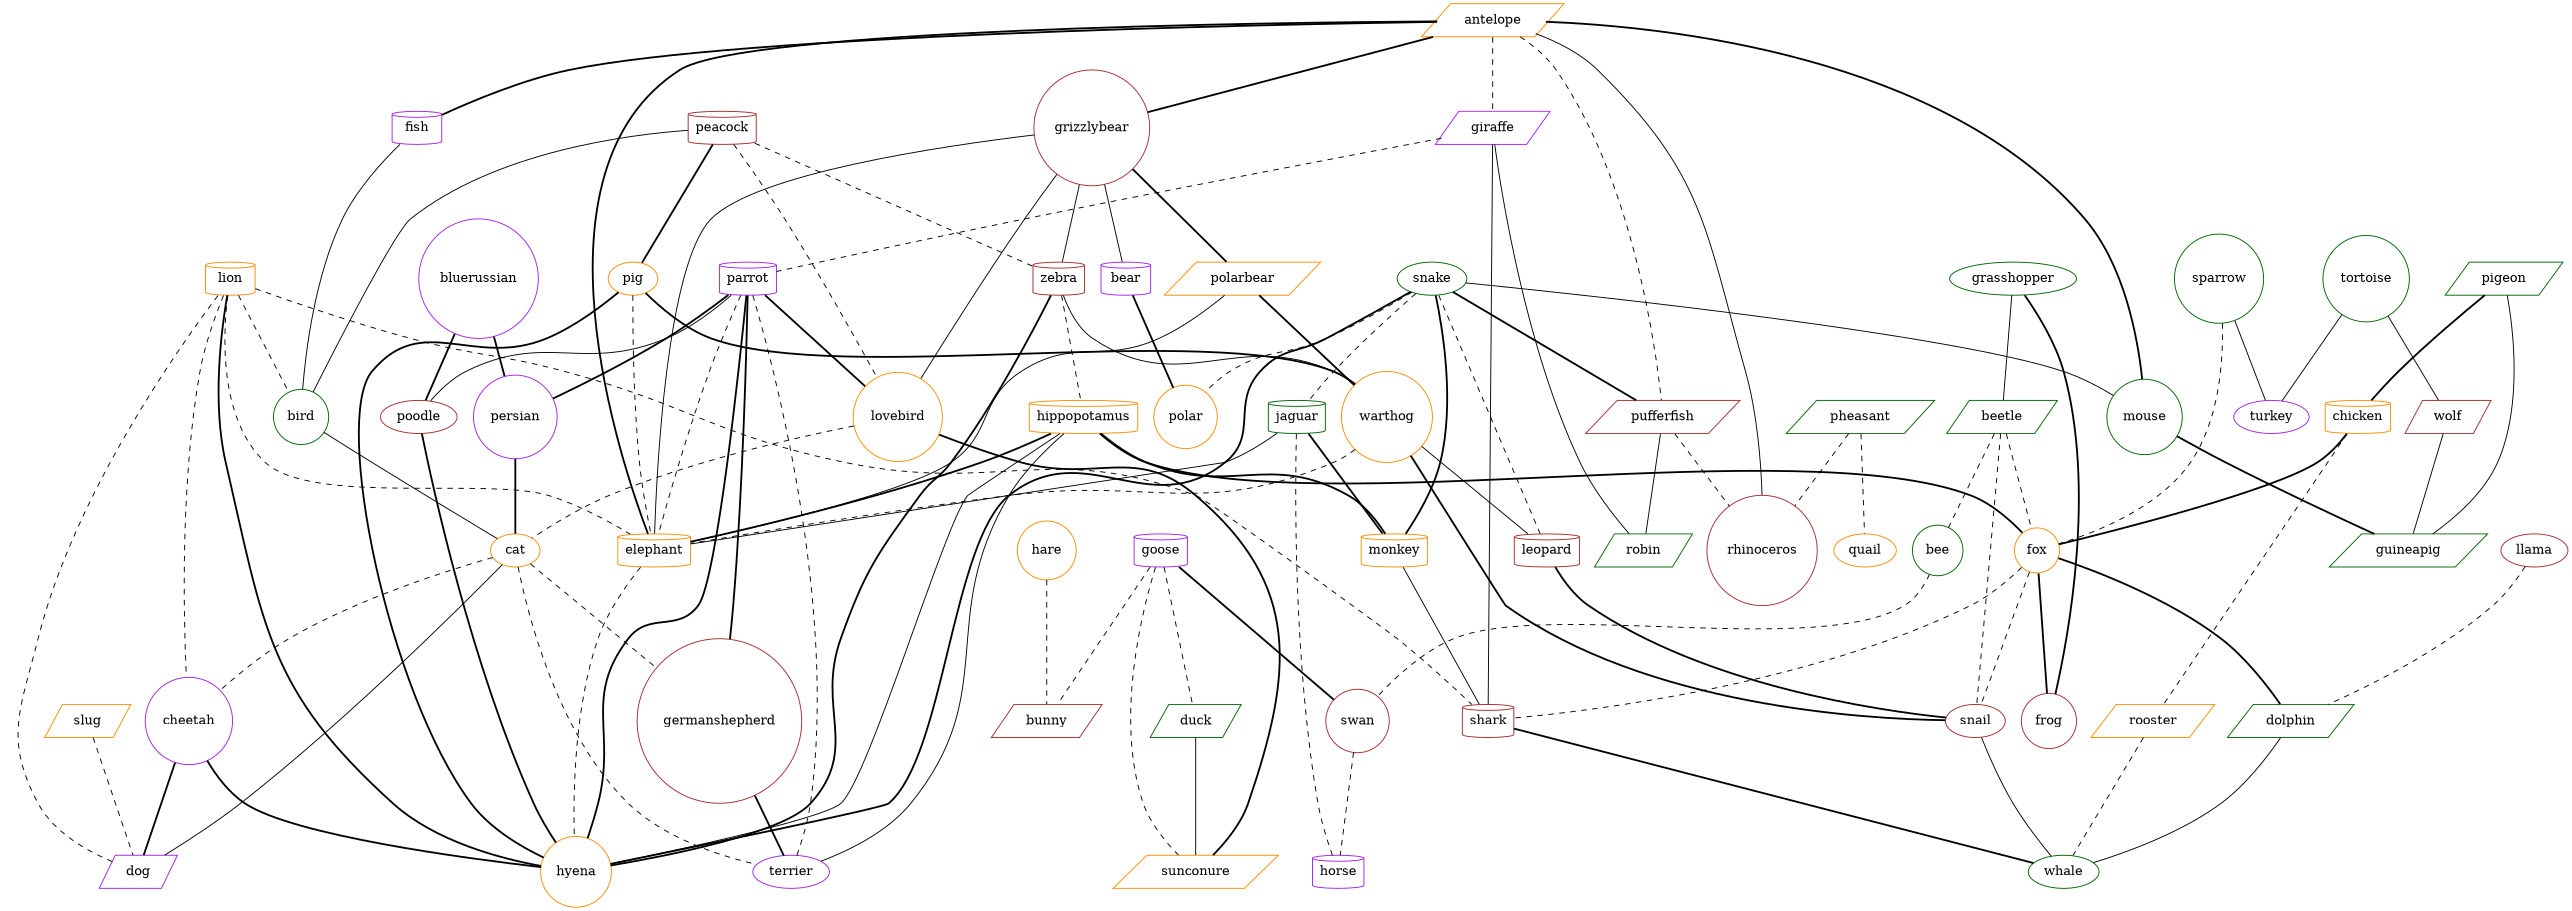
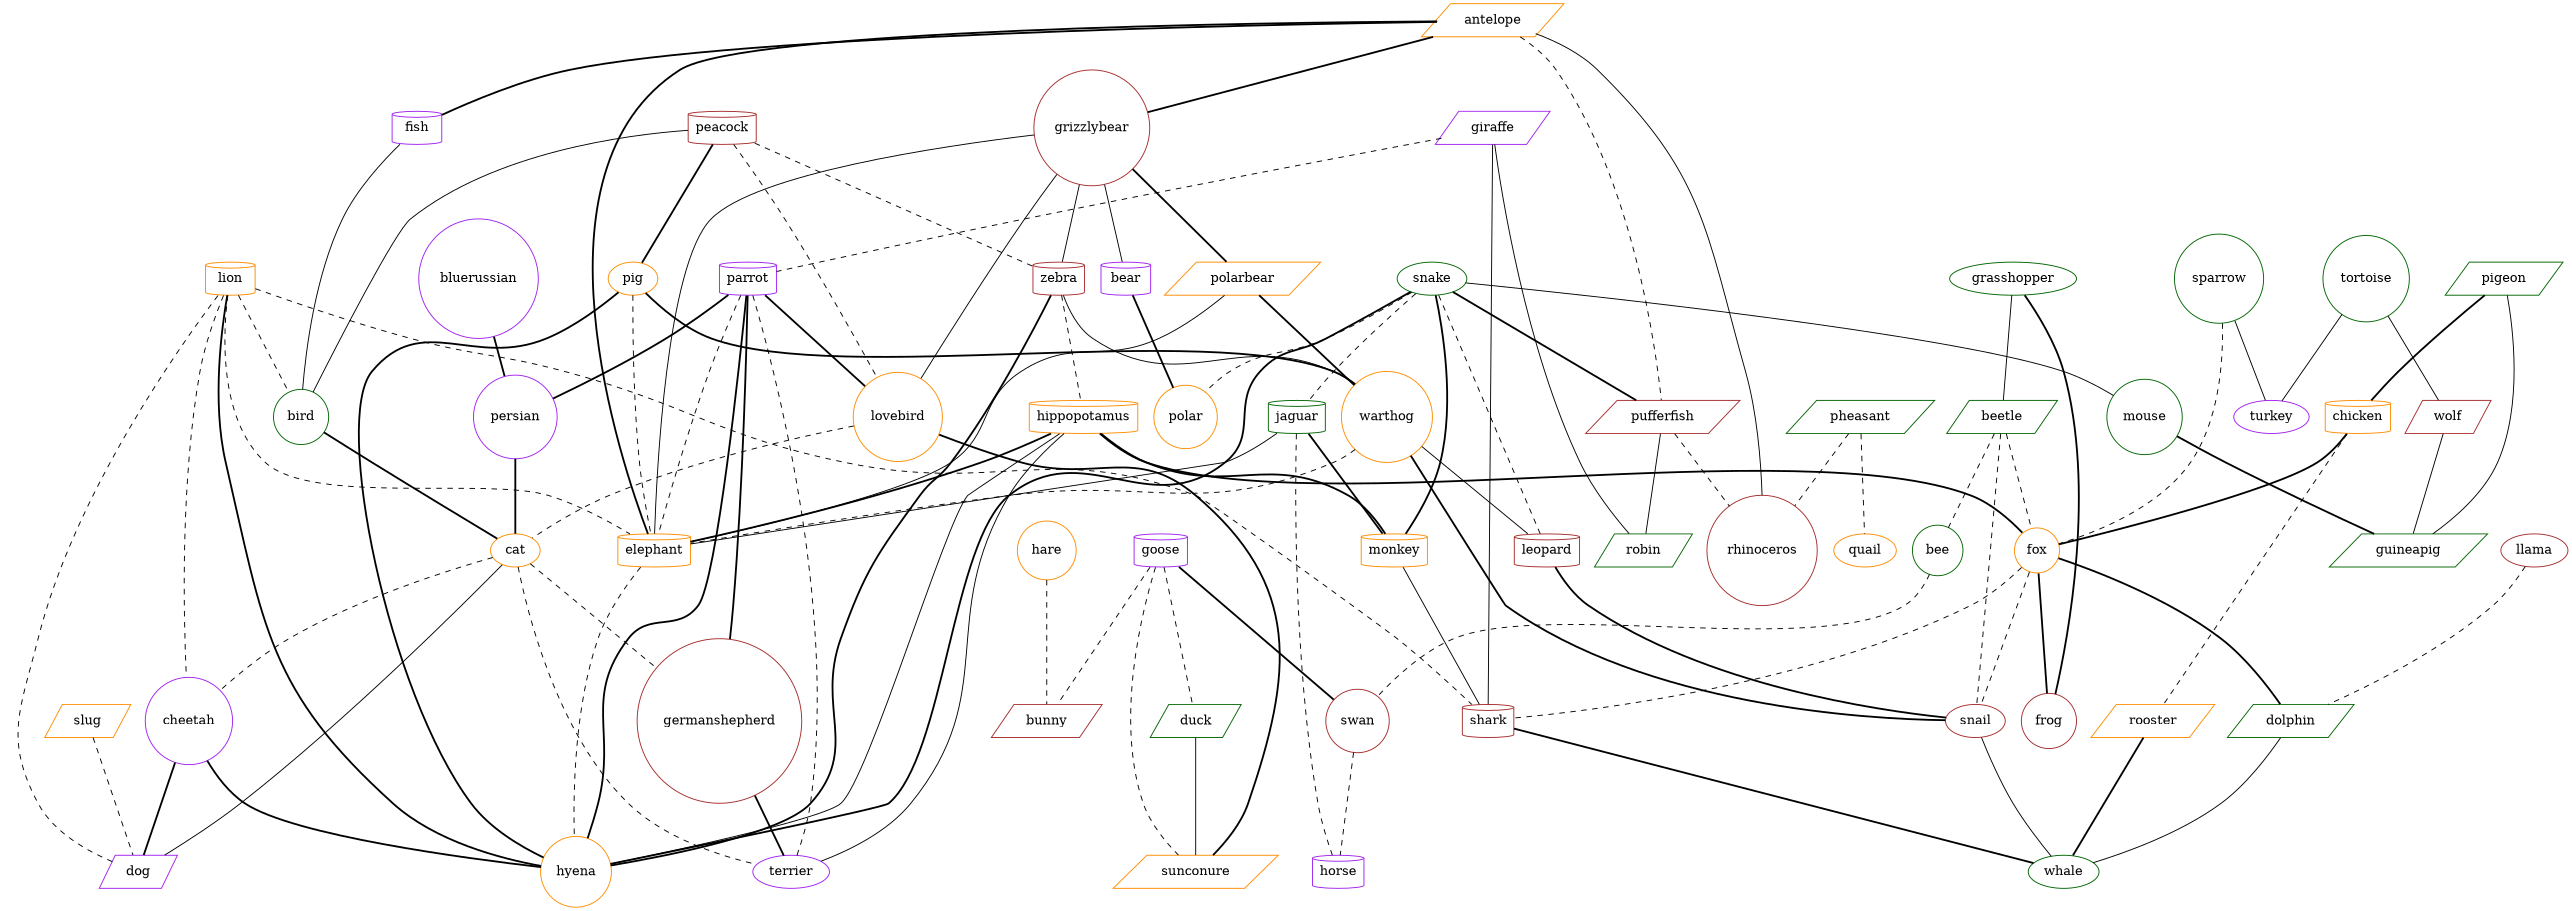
(1493, 74) -> none
(1916, 100) -> none
(419, 417) -> none
(402, 481) -> (402, 481)
(2108, 796) -> (2108, 796)
